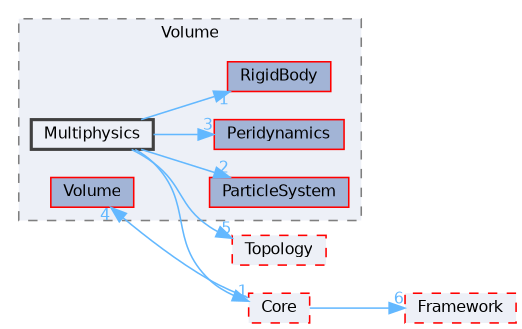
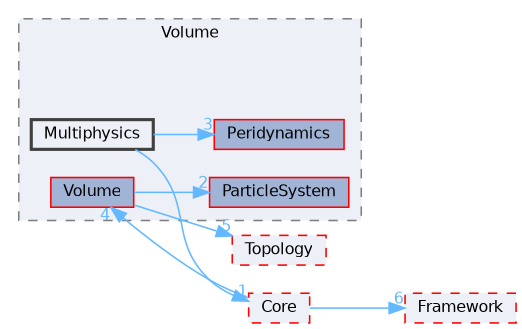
(279, 77) -> none
(178, 161) -> (162, 192)
(188, 206) -> (175, 218)
